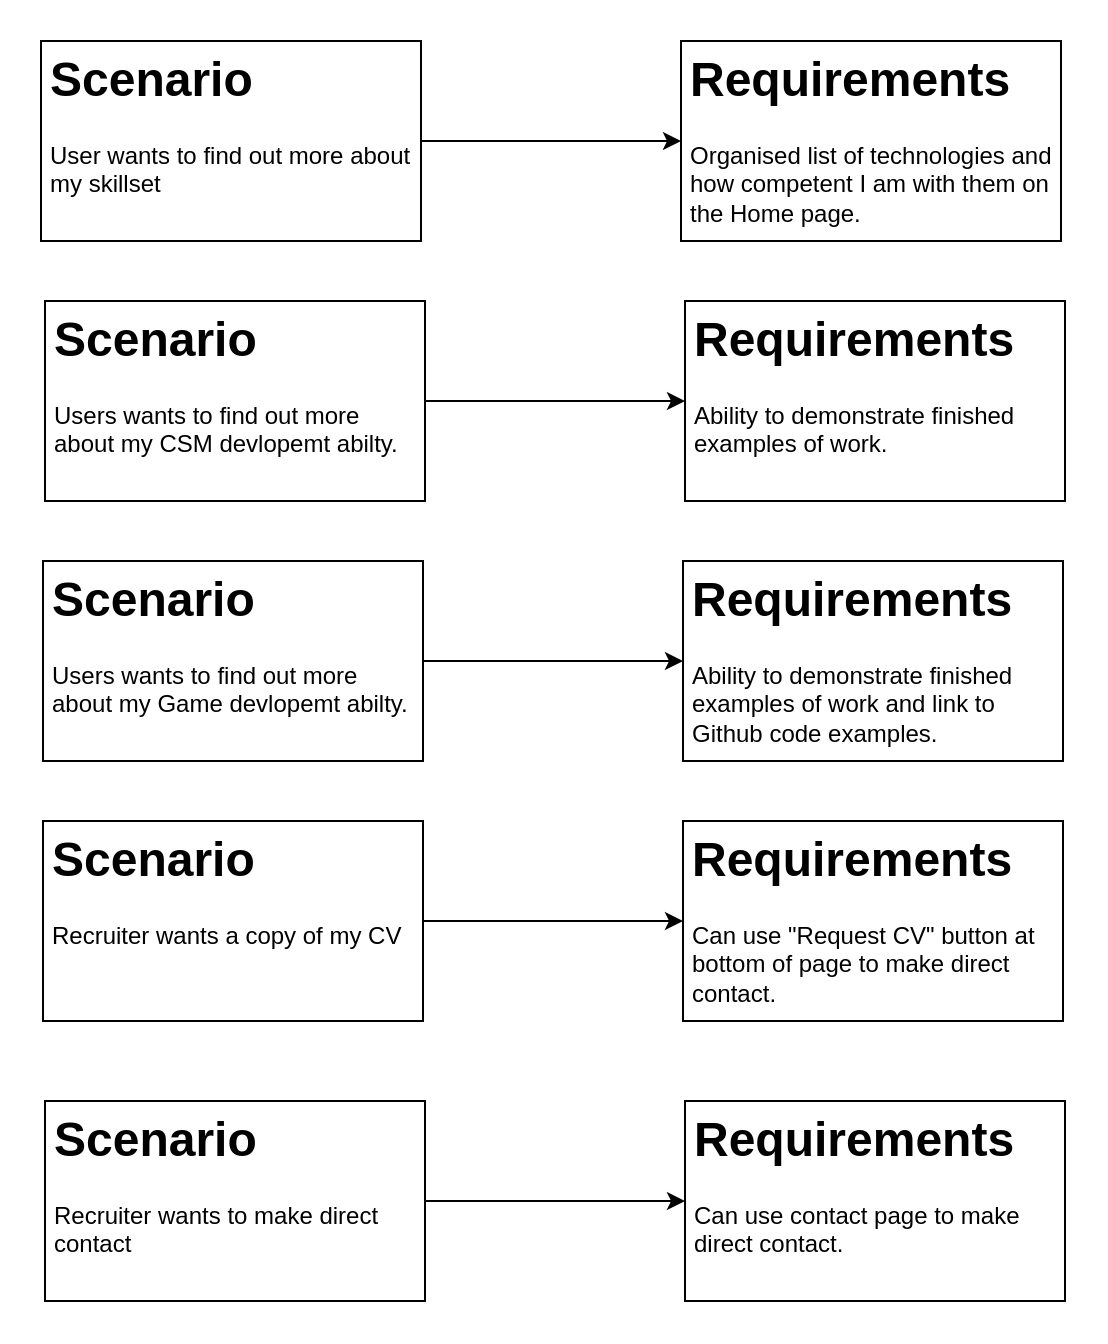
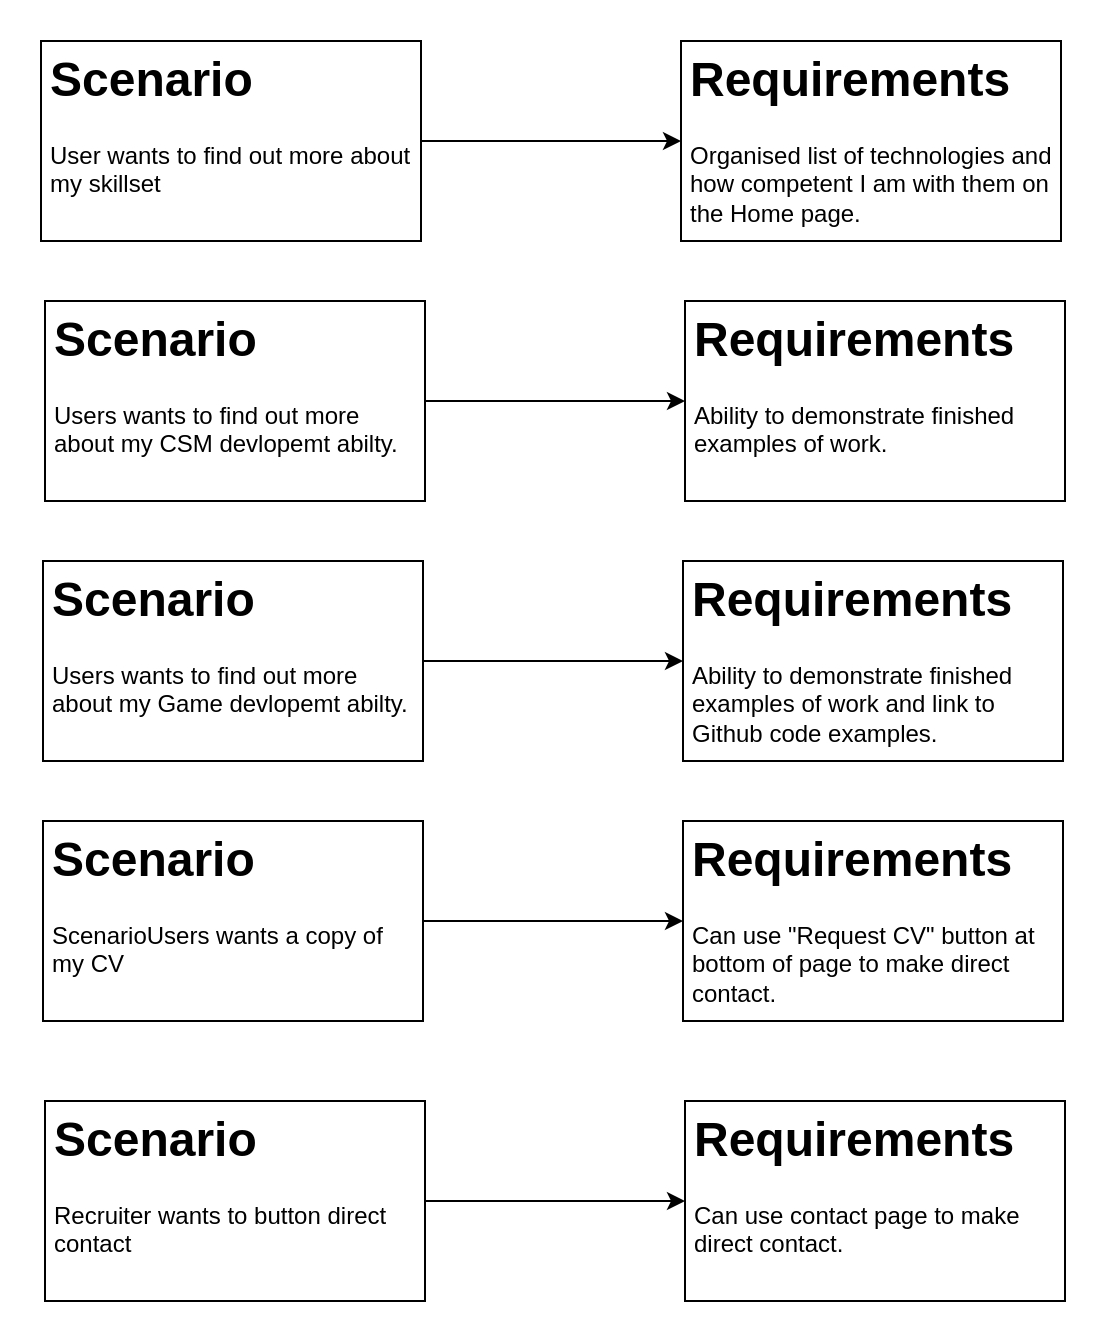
(235, 830) -> (235, 830)
(237, 1110) -> (237, 1110)
